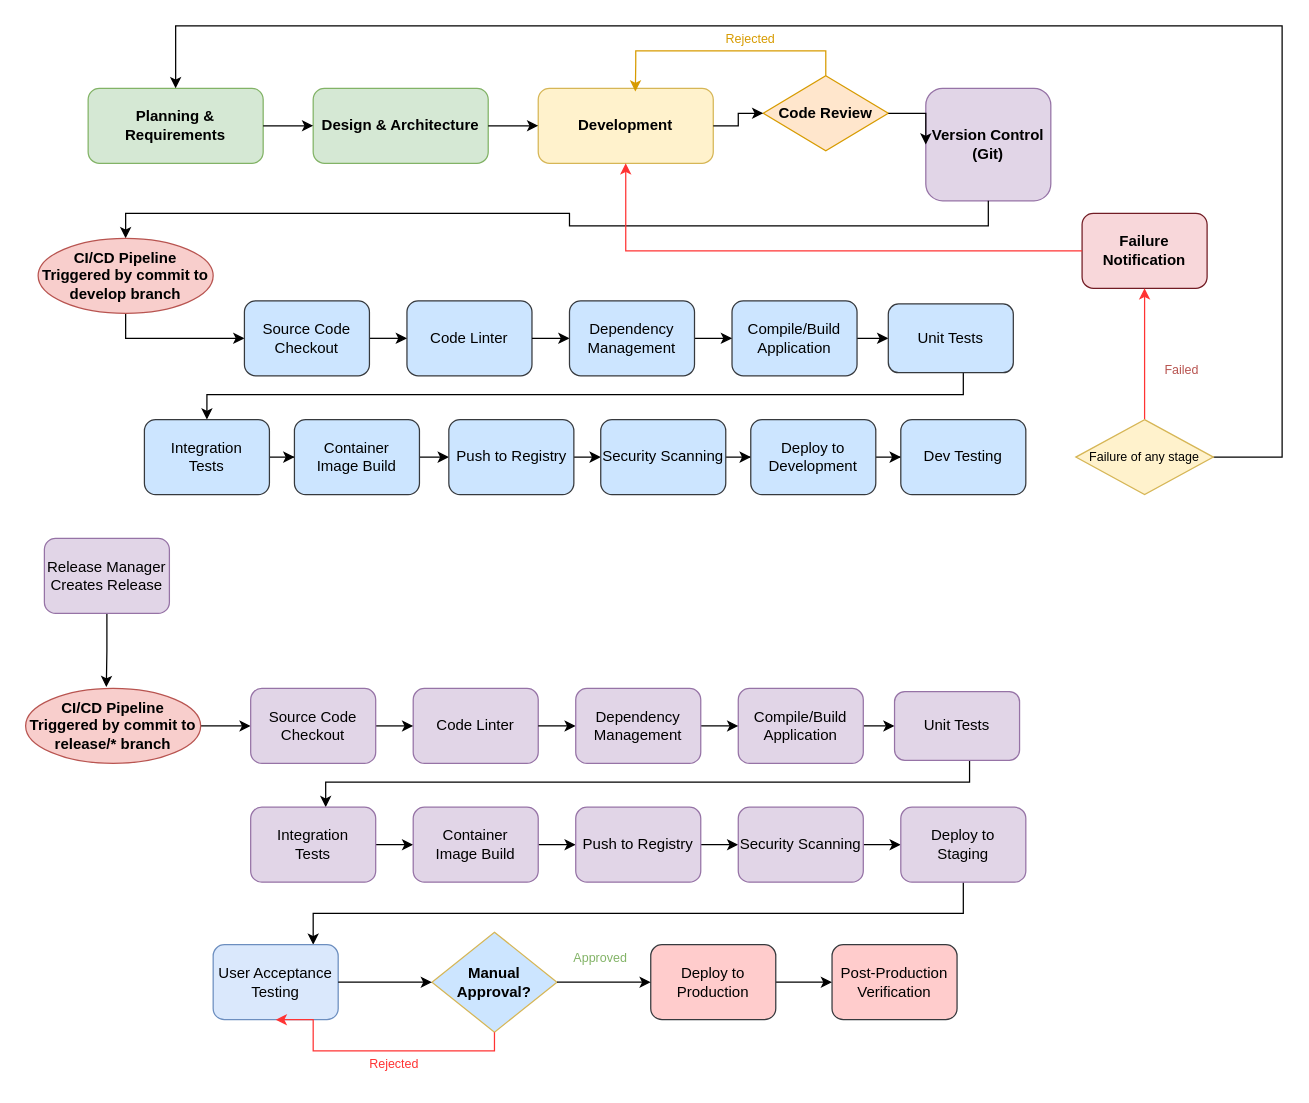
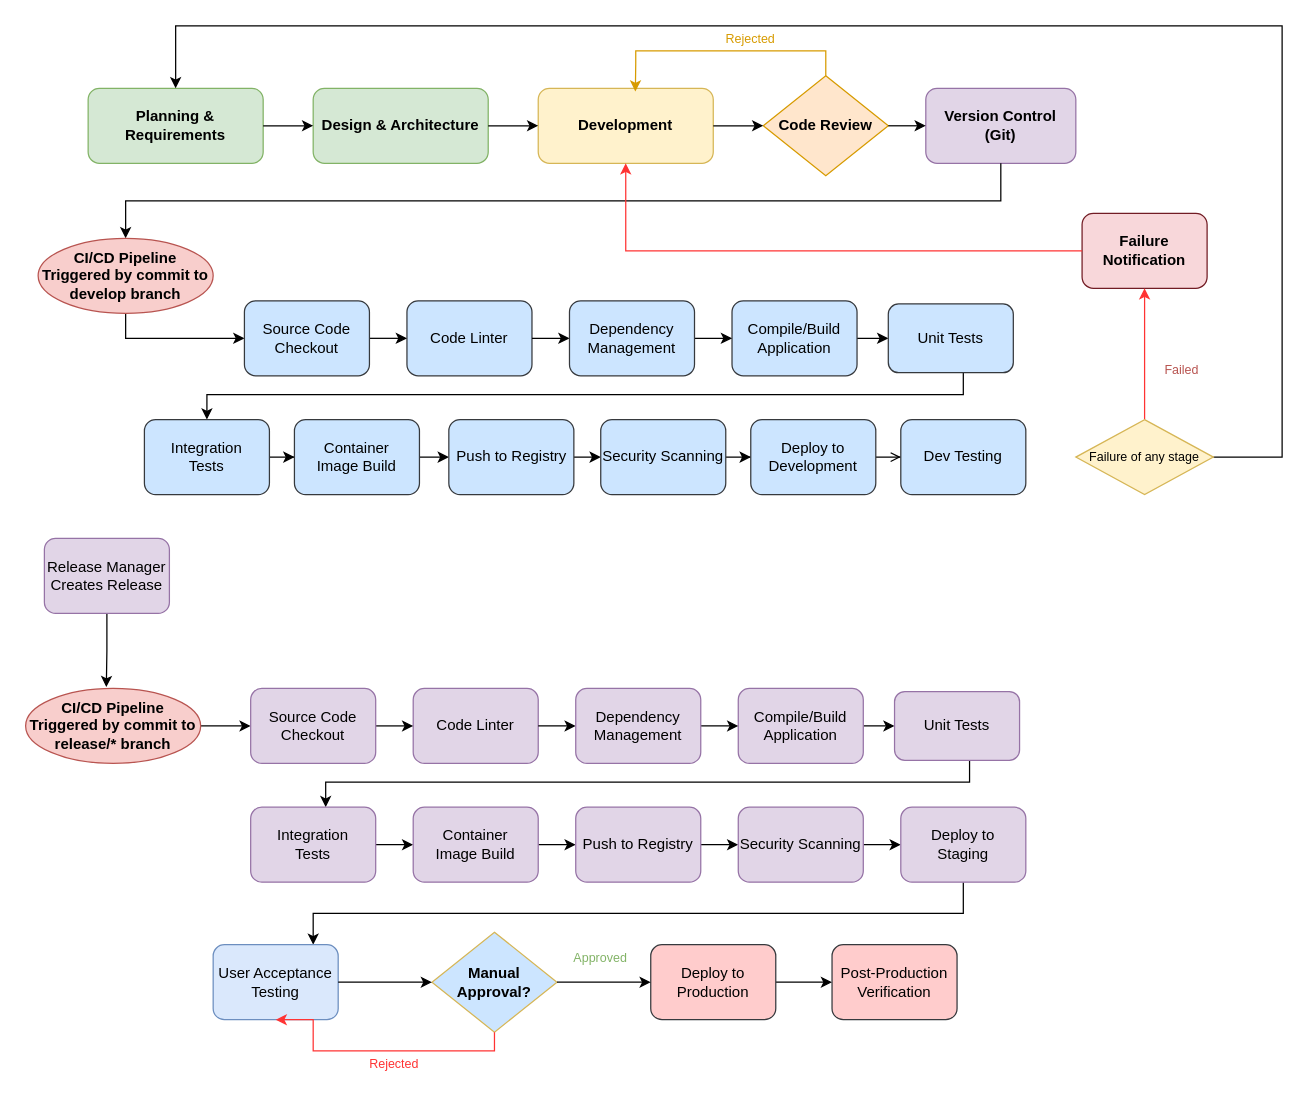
(826, 113) -> (826, 126)
(988, 144) -> (1001, 126)
(891, 457) -> (892, 457)
